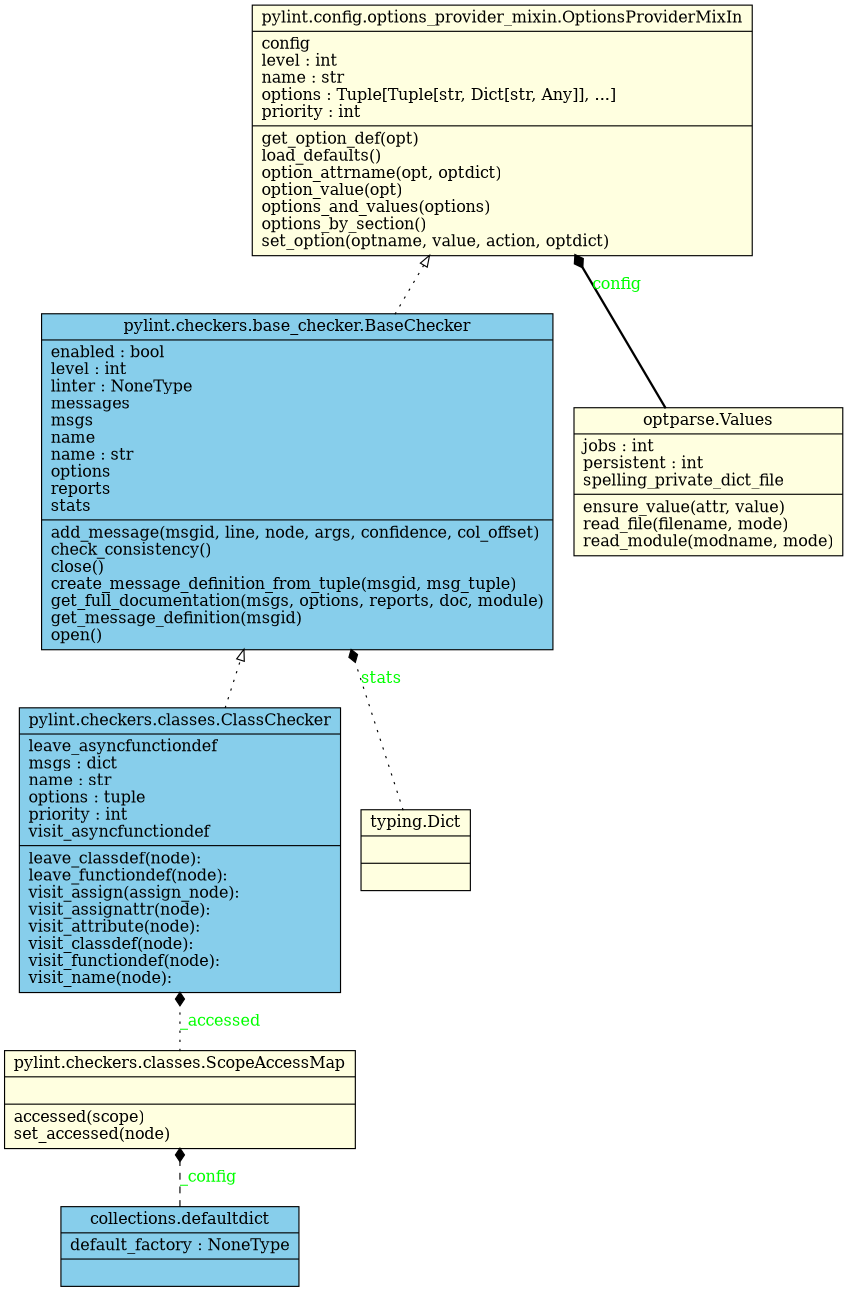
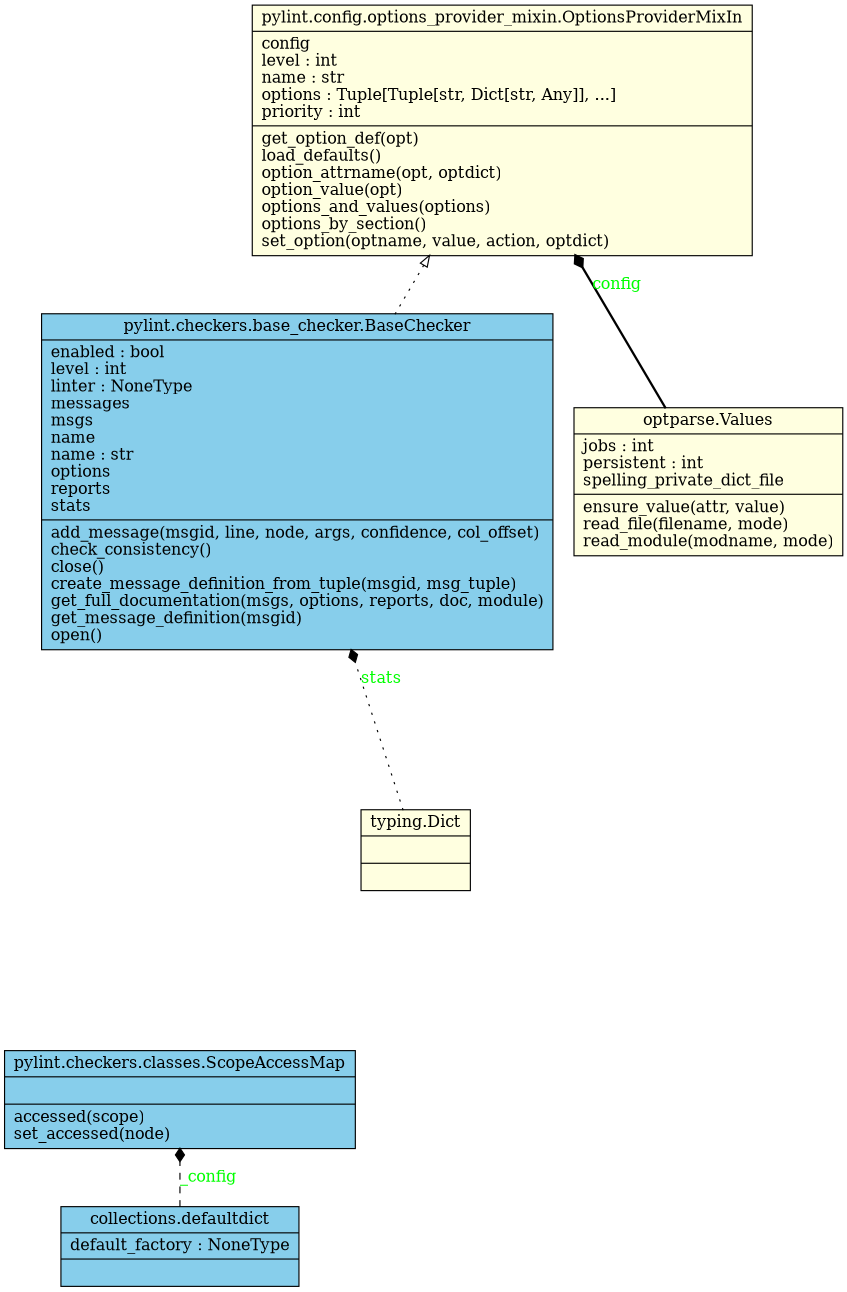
(180, 850) -> none
(180, 1100) -> (180, 1100)
